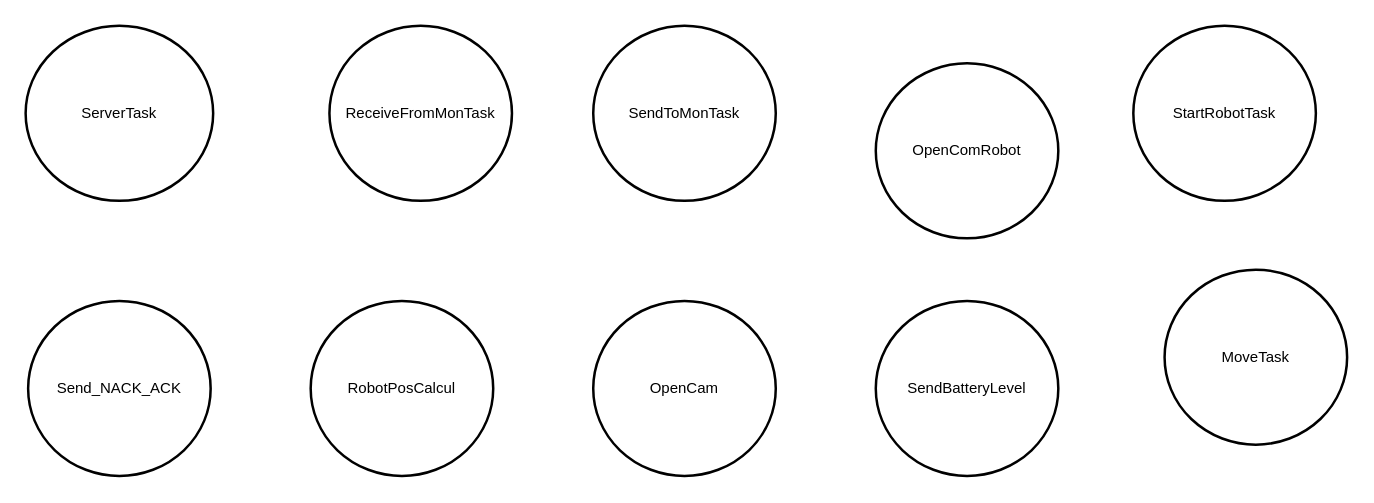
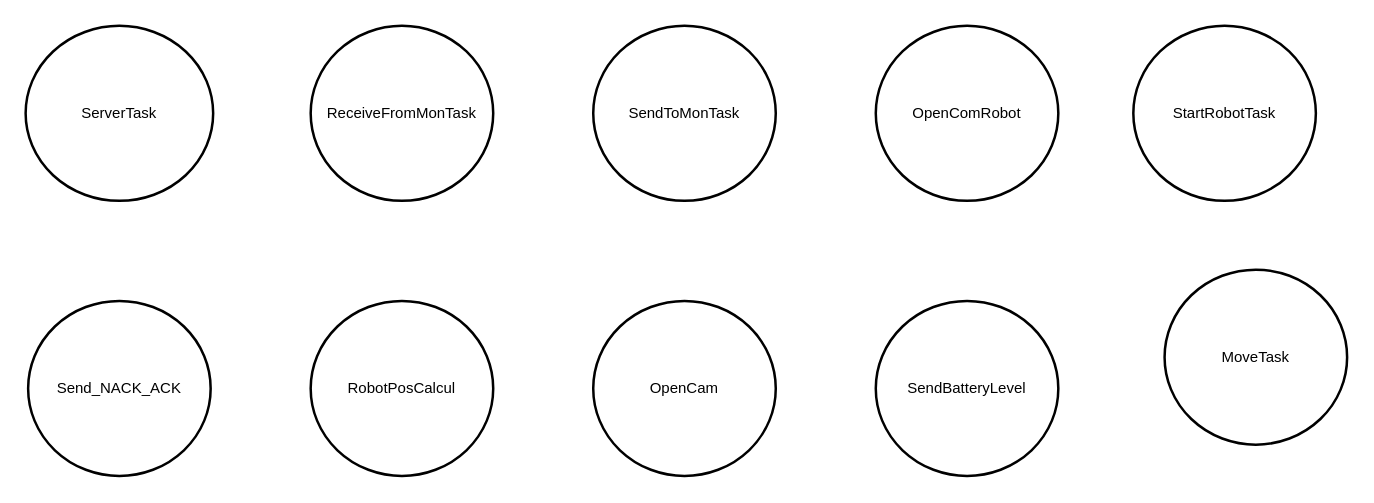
(421, 113) -> (402, 113)
(967, 151) -> (967, 113)
